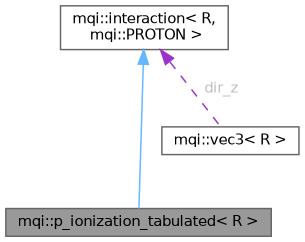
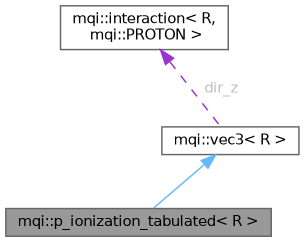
(141, 136) -> (179, 186)
